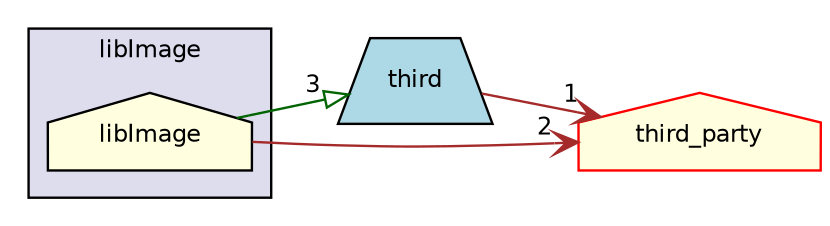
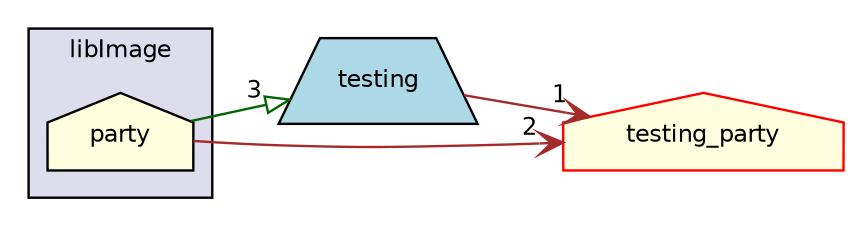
(415, 81) -> (378, 81)
(150, 136) -> (120, 136)
(700, 136) -> (703, 136)
